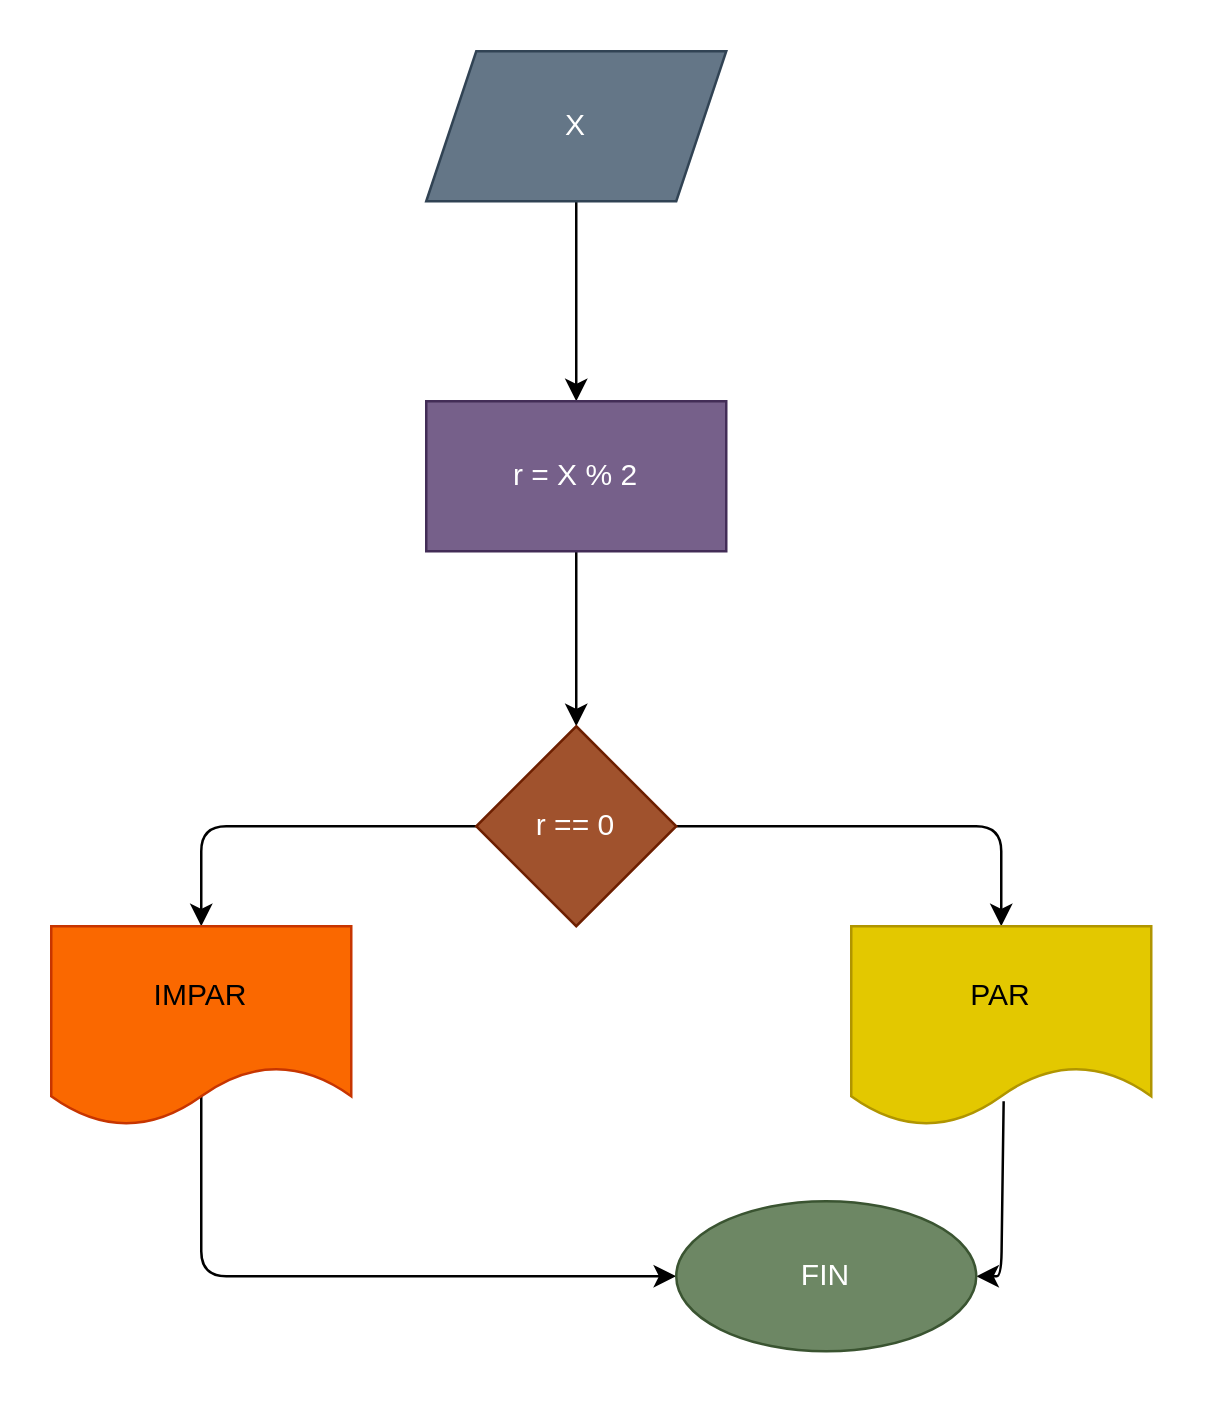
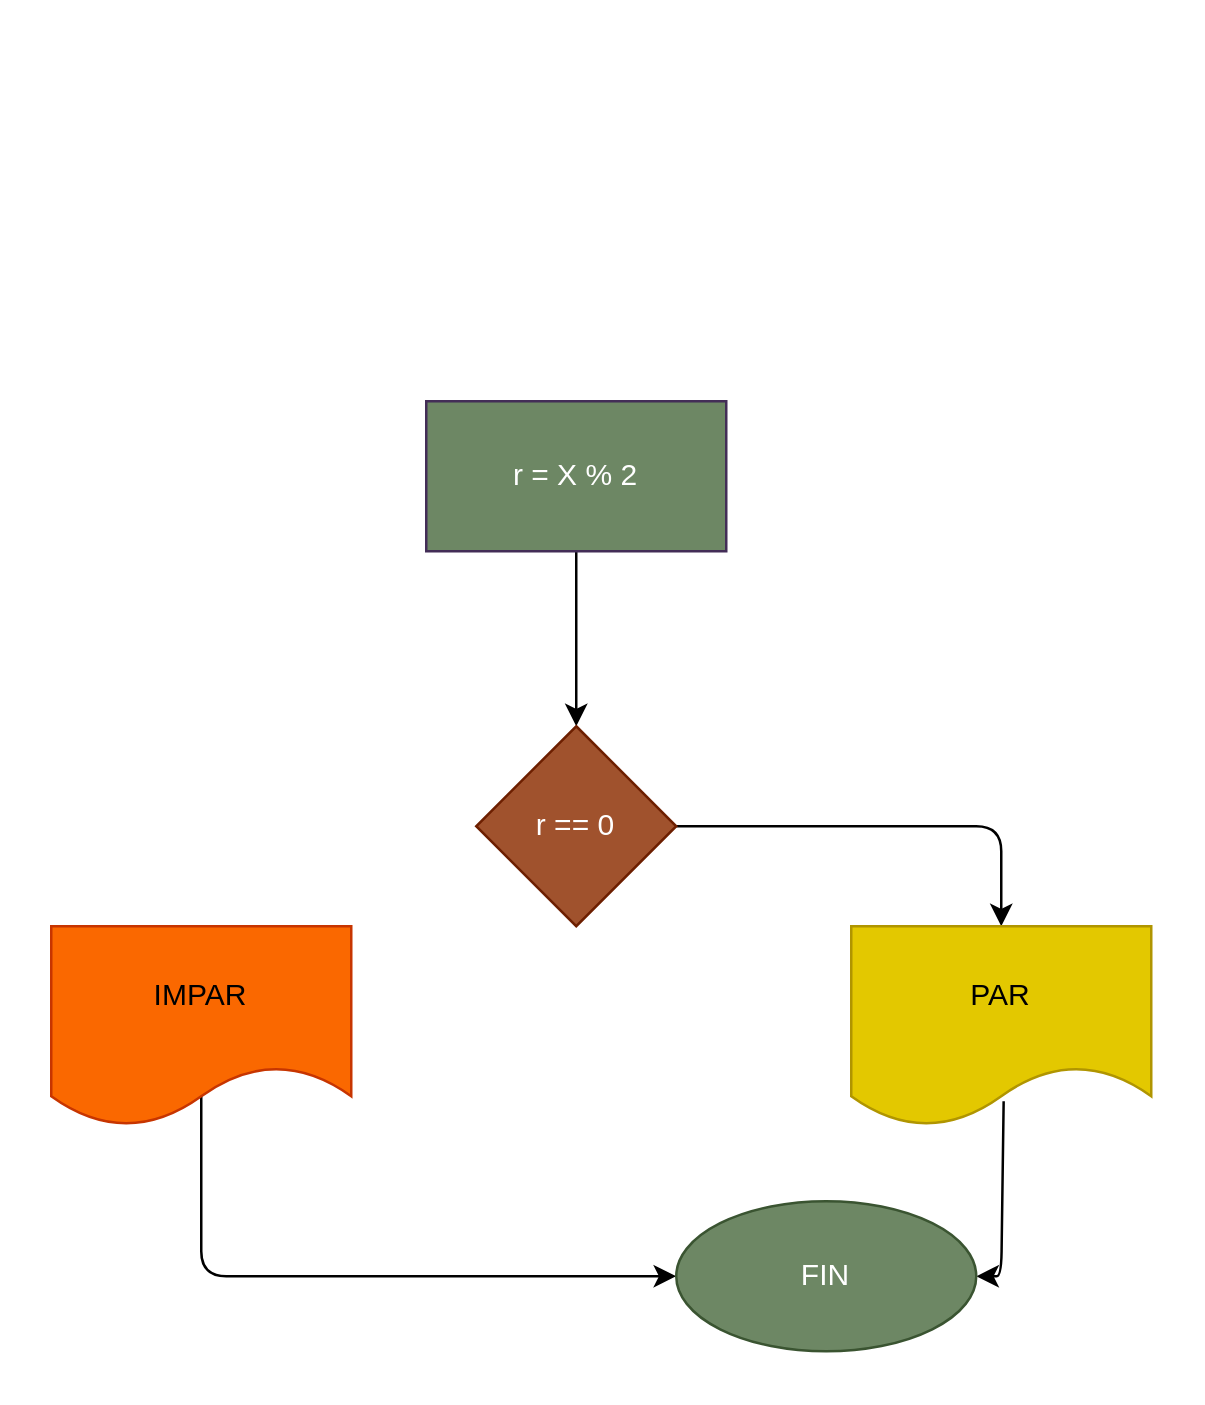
(576, 126) -> none
(576, 293) -> none
(576, 476) -> (576, 476)
(305, 826) -> none
